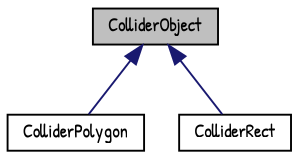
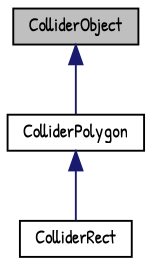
(201, 87) -> (76, 196)
